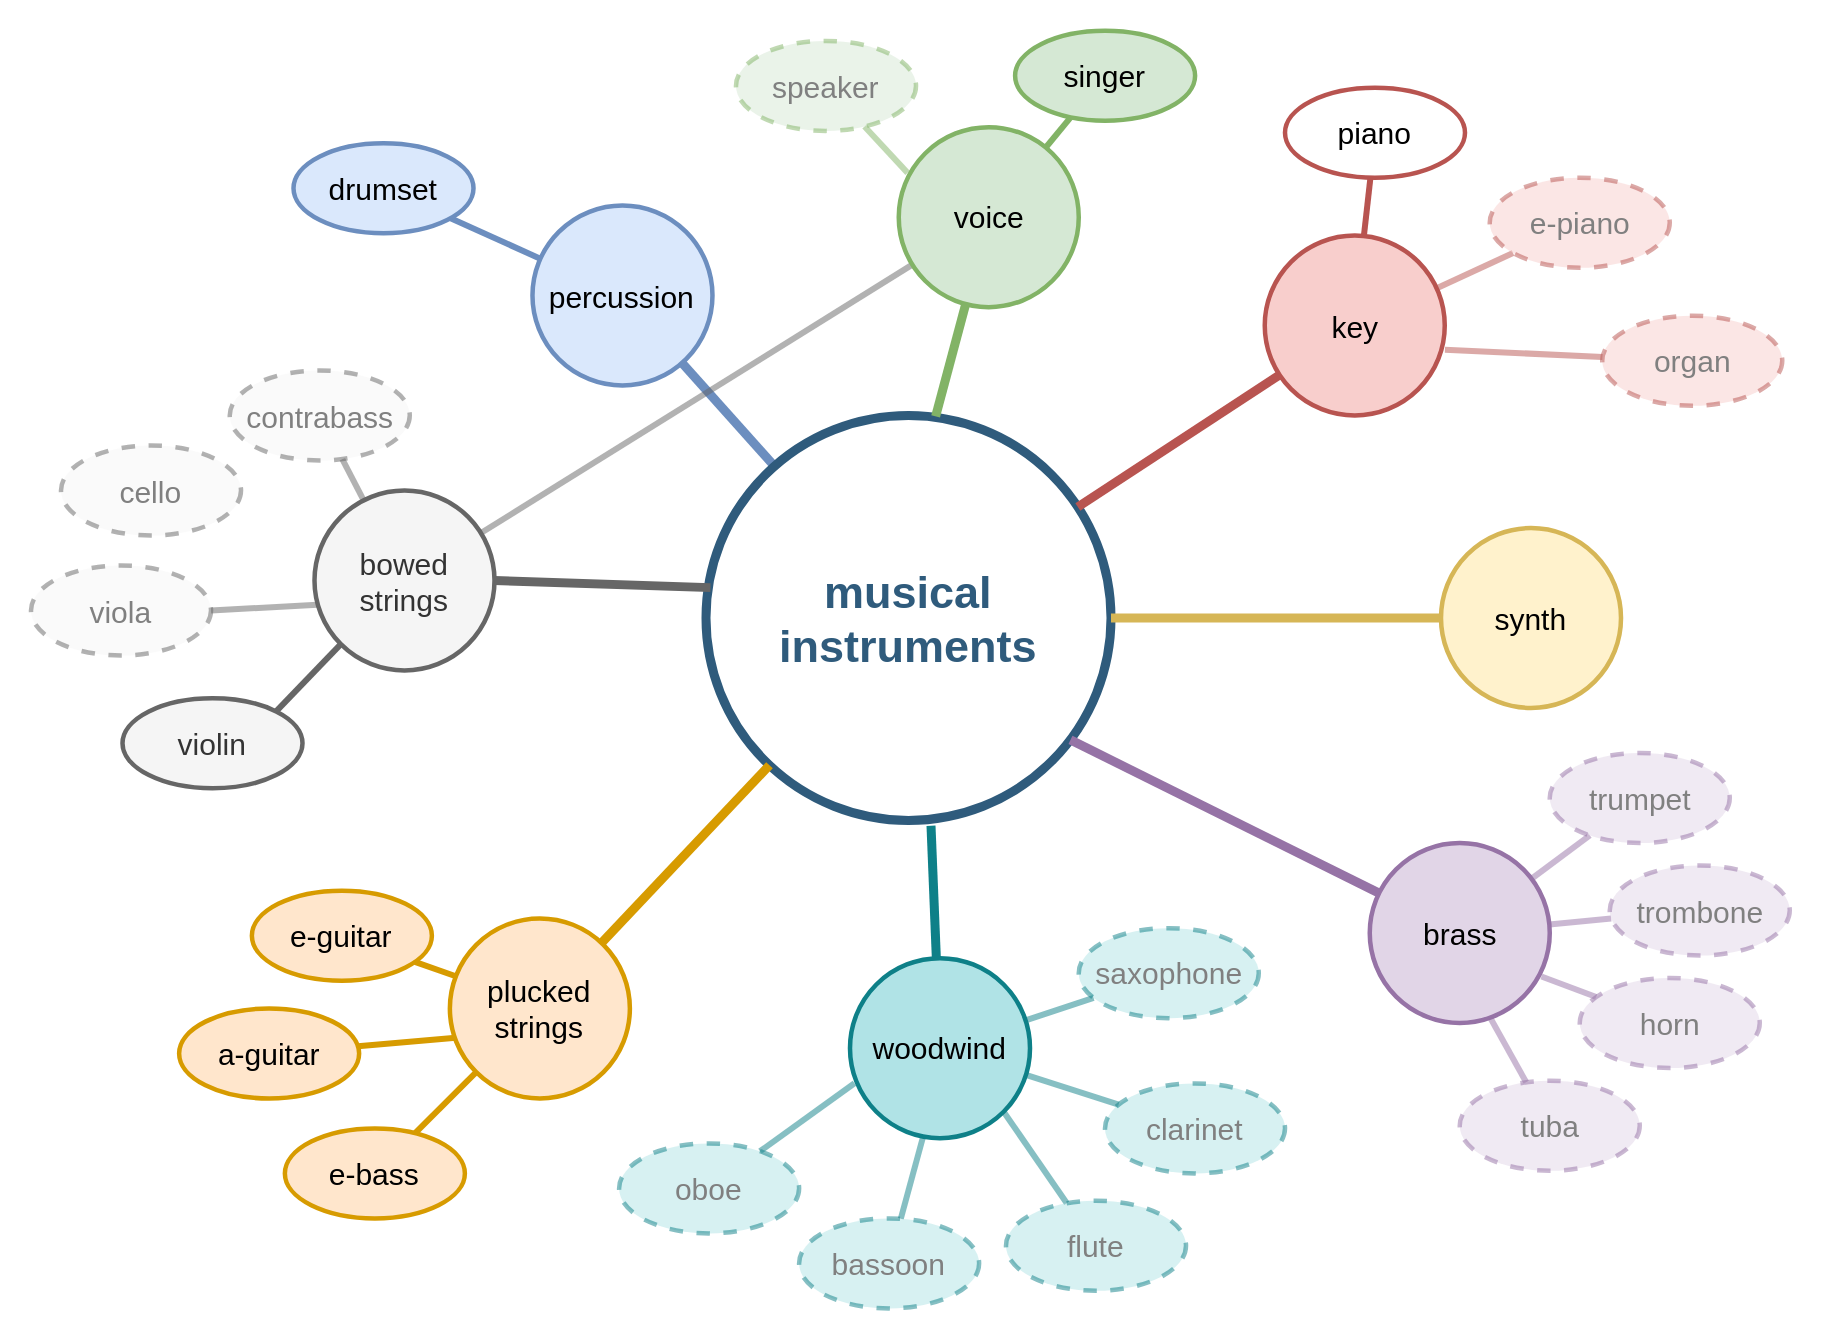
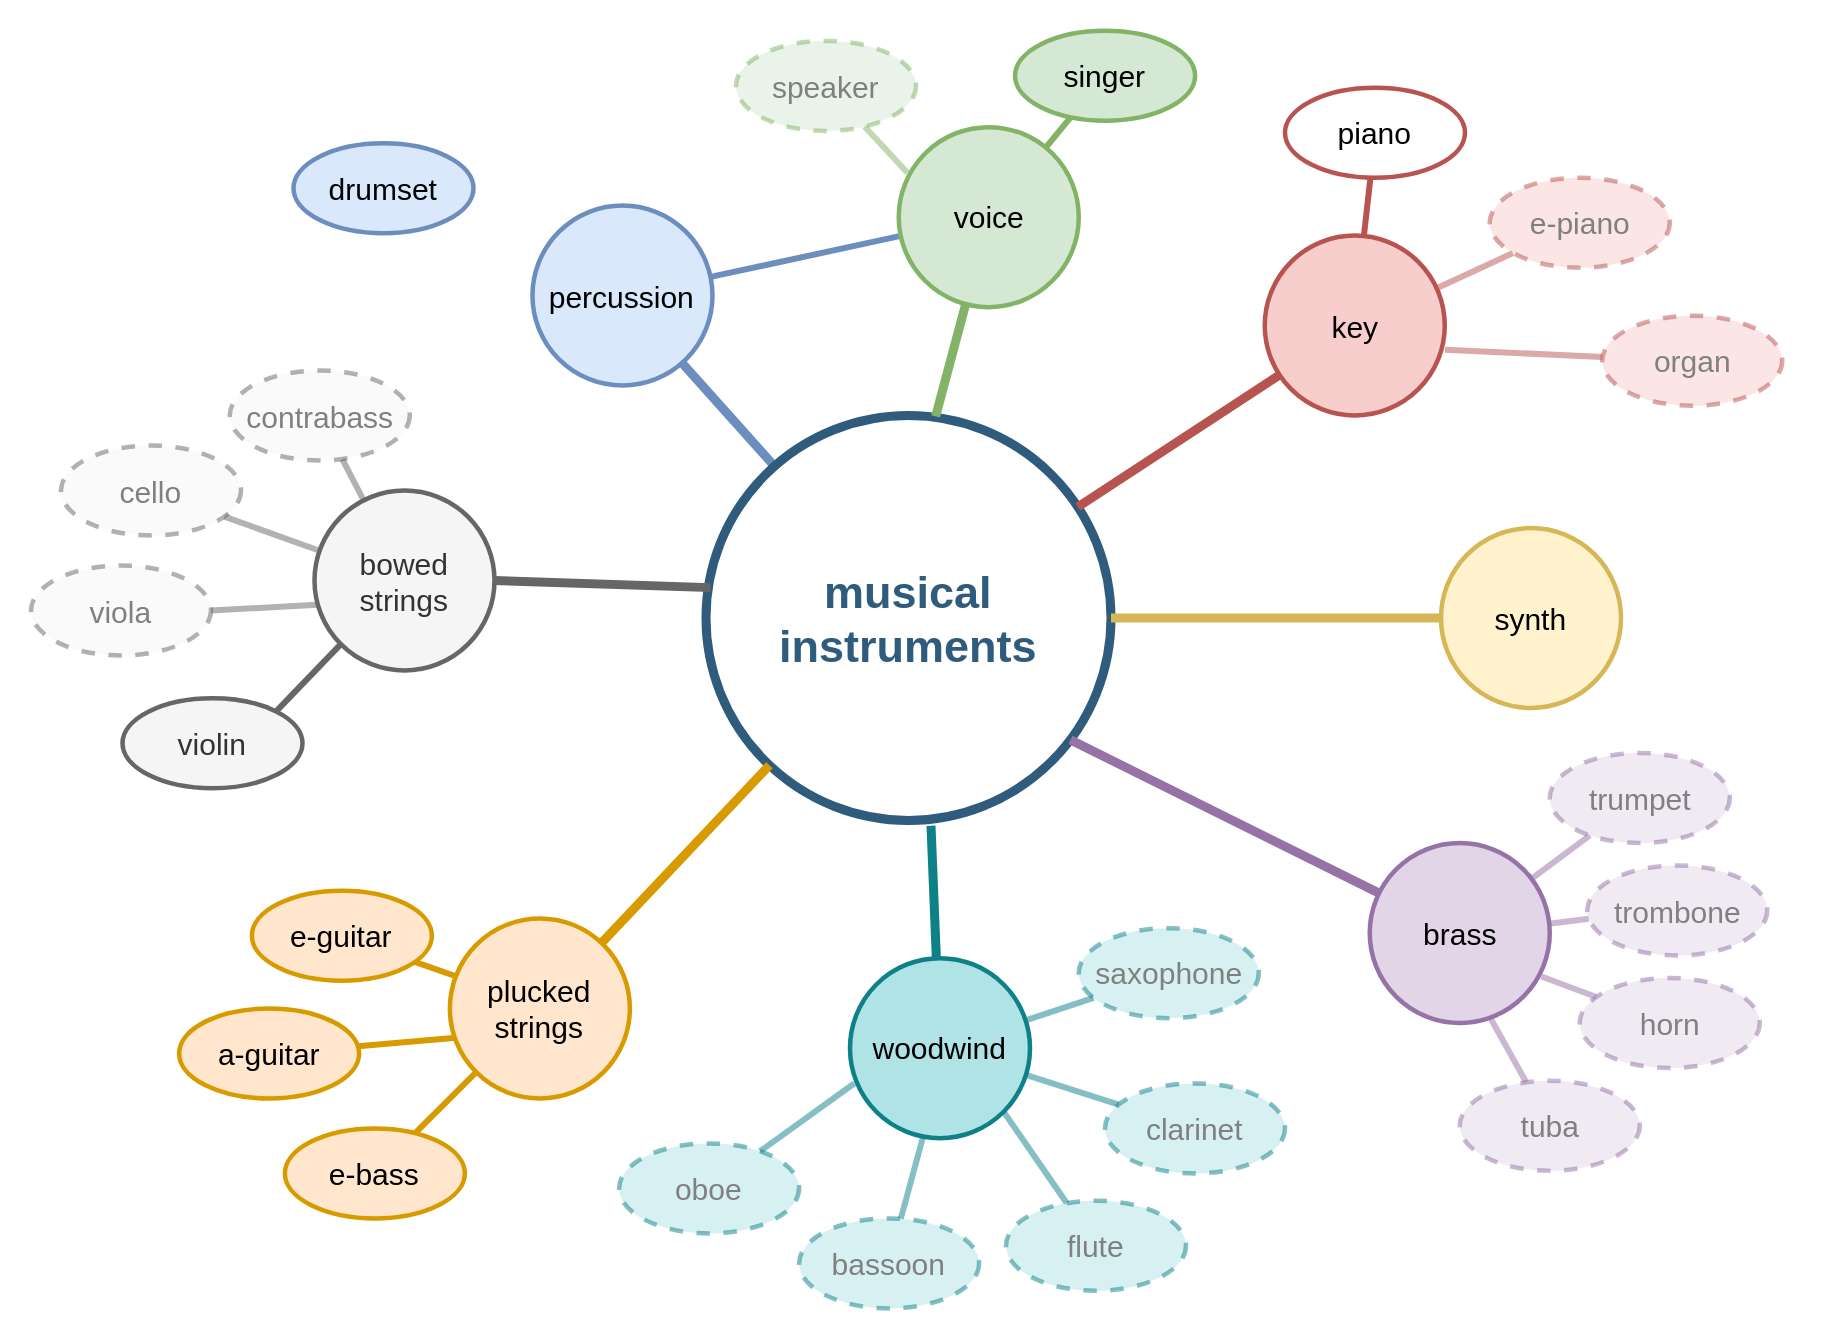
(495, 238) -> (805, 256)
(696, 399) -> (272, 534)
(1700, 911) -> (1677, 911)
